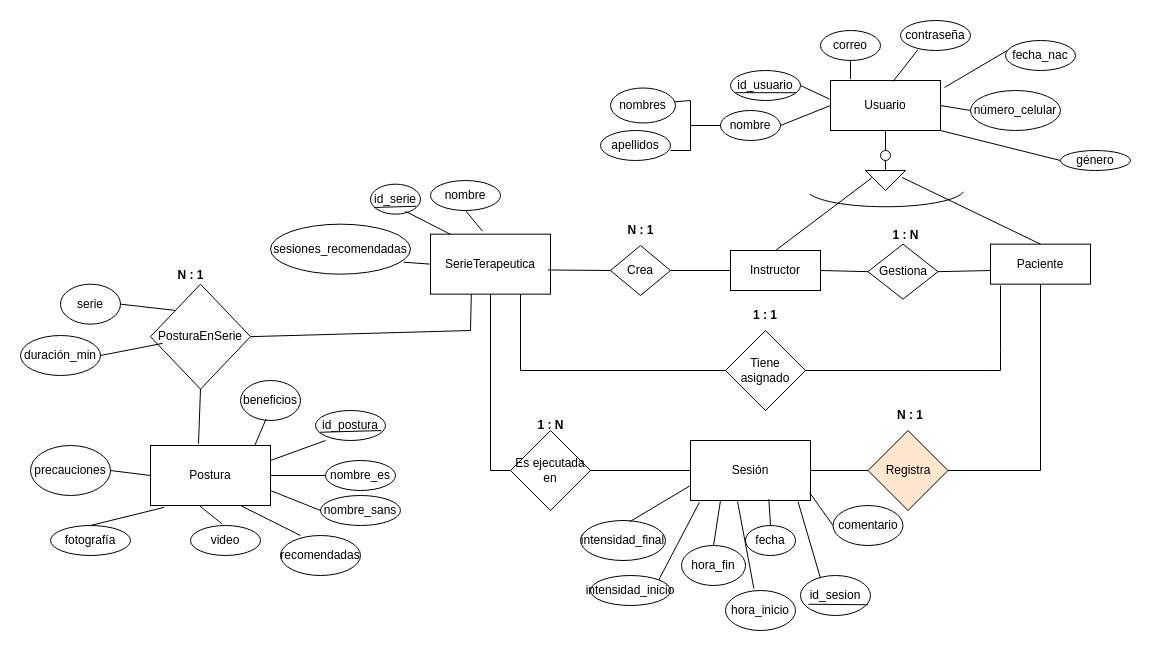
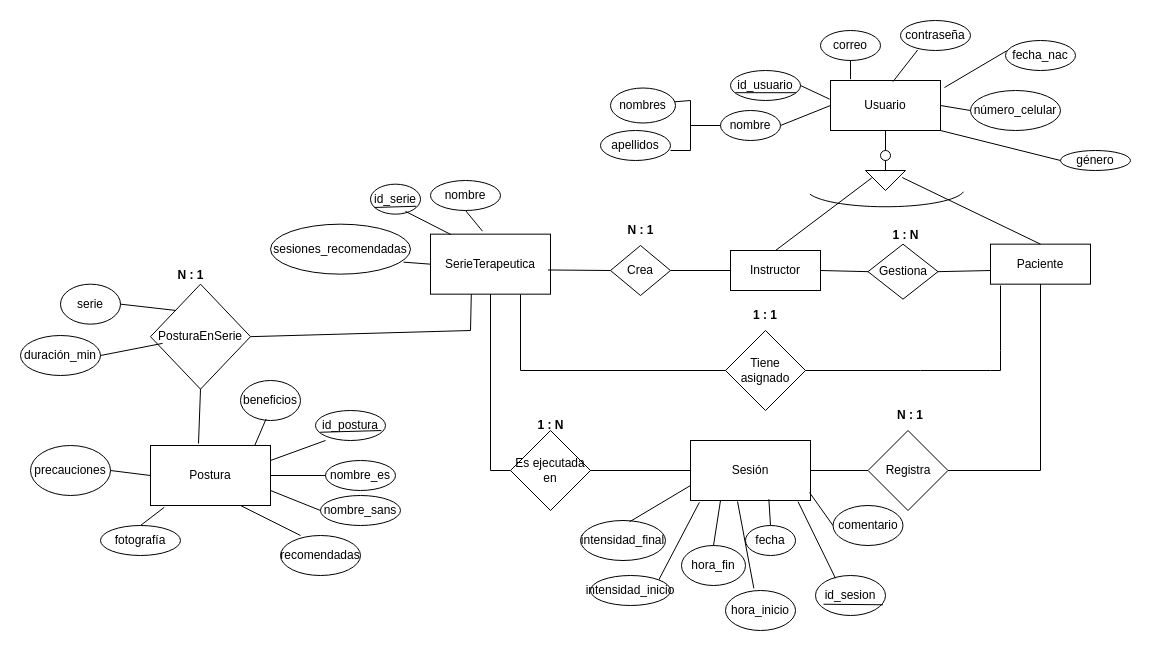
(908, 471) -> (908, 471)
(211, 515) -> none
(91, 541) -> (141, 541)
(226, 541) -> none
(836, 596) -> (851, 596)
